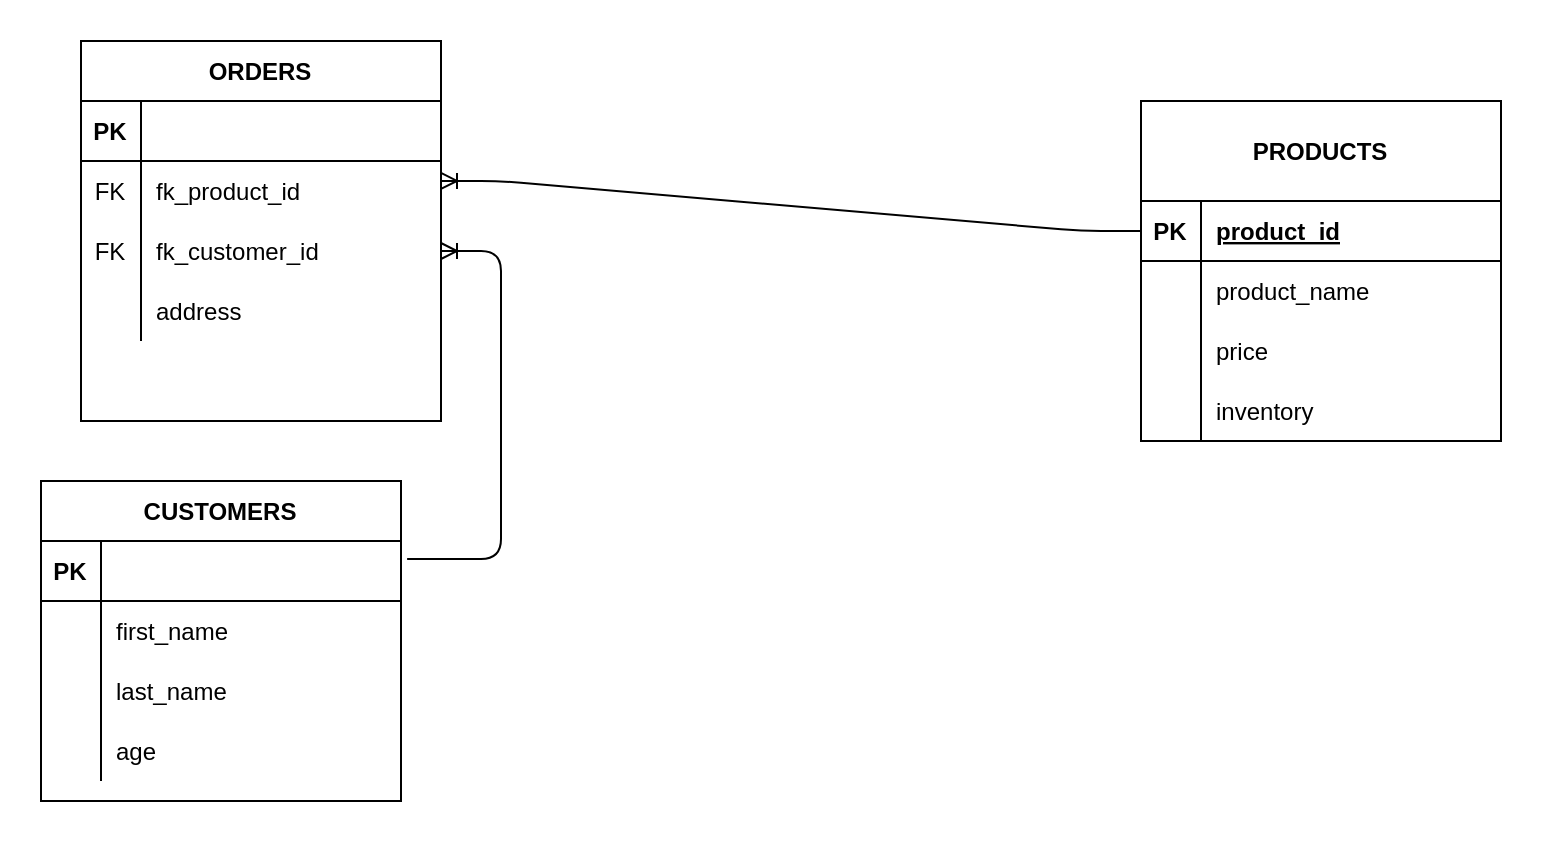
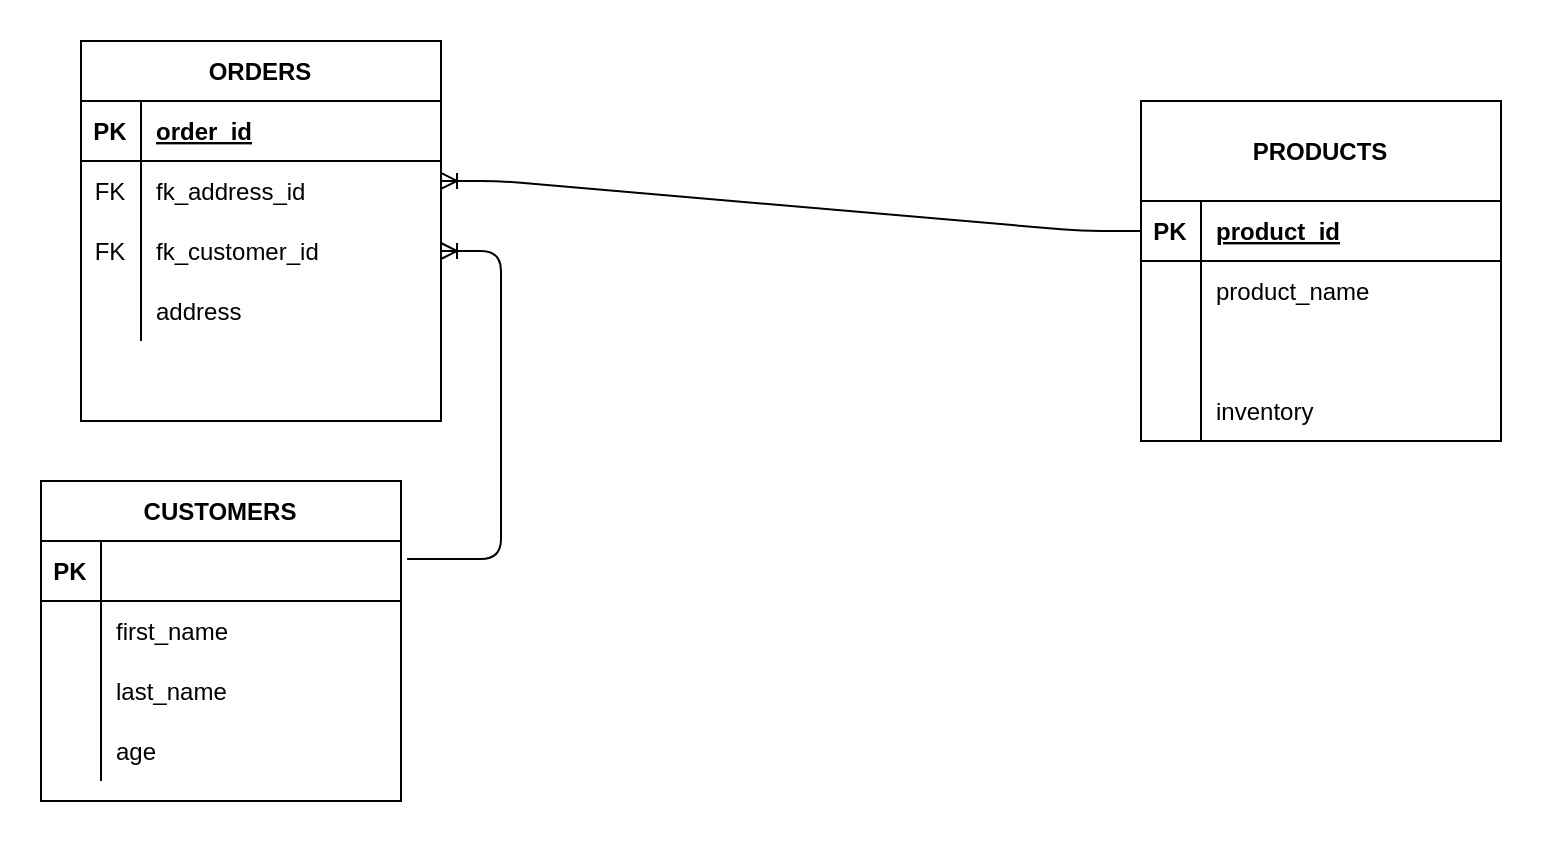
none -> (291, 131)
(240, 192) -> (240, 192)
(1351, 351) -> none
